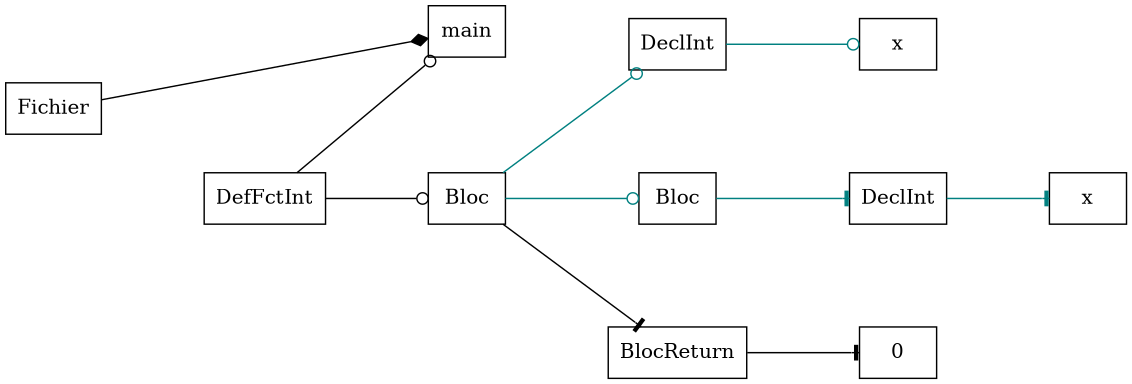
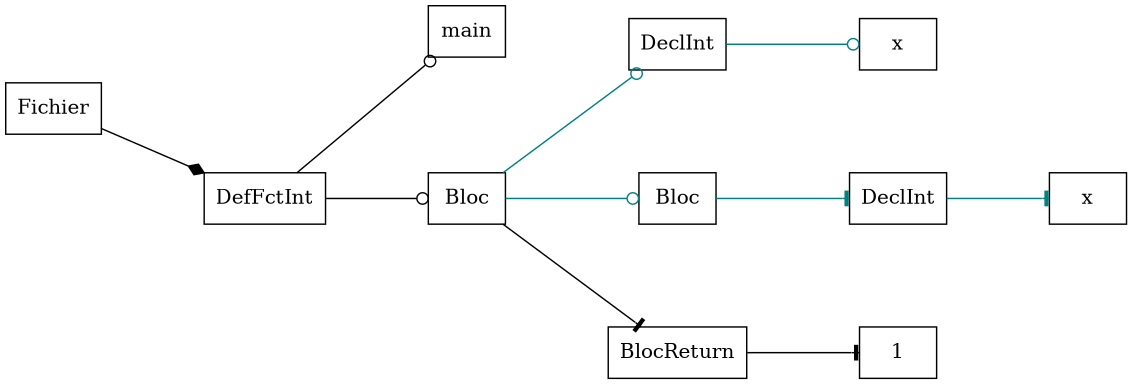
(256, 71) -> (145, 147)
(898, 353) -> (898, 353)
